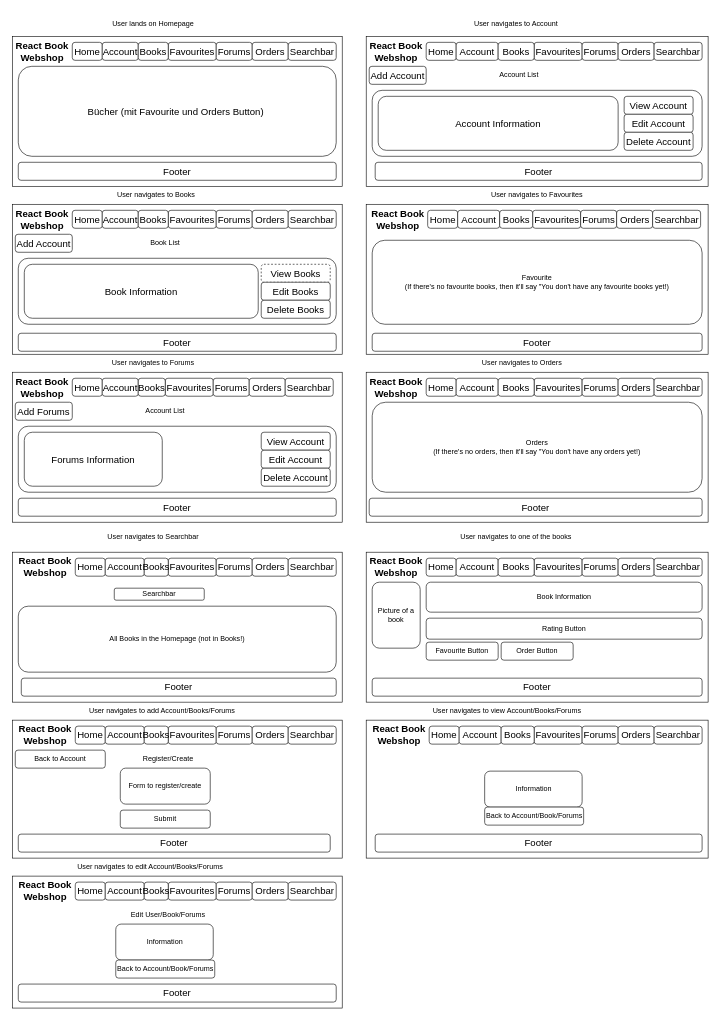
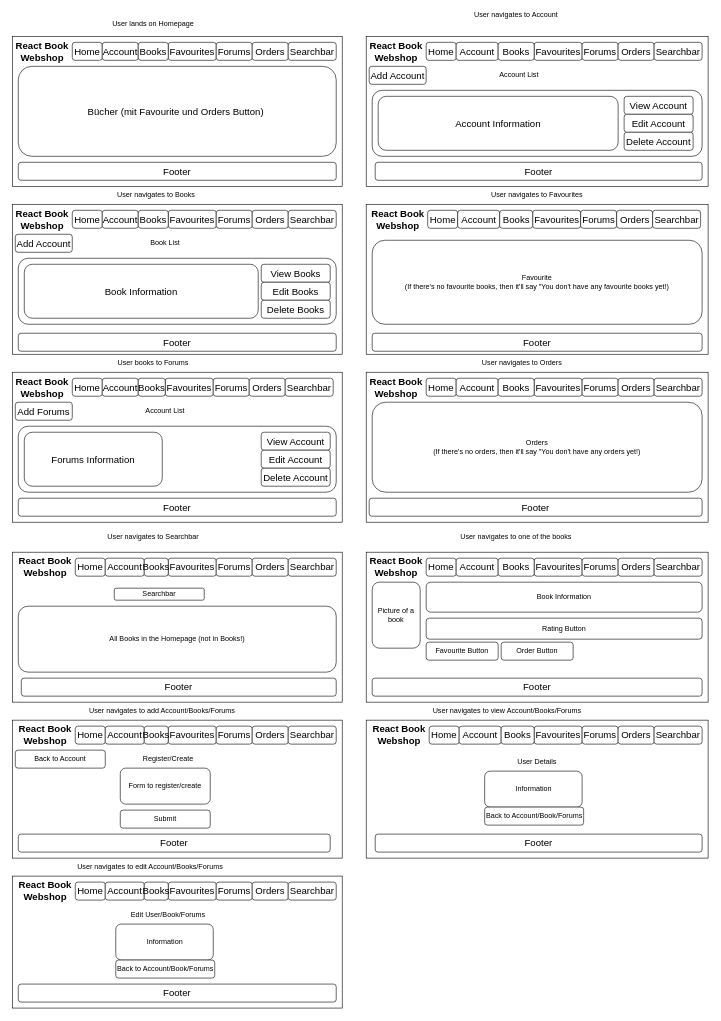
(516, 24) -> (516, 15)
(296, 273) -> (296, 273)
(153, 363) -> (153, 363)
none -> (537, 762)
